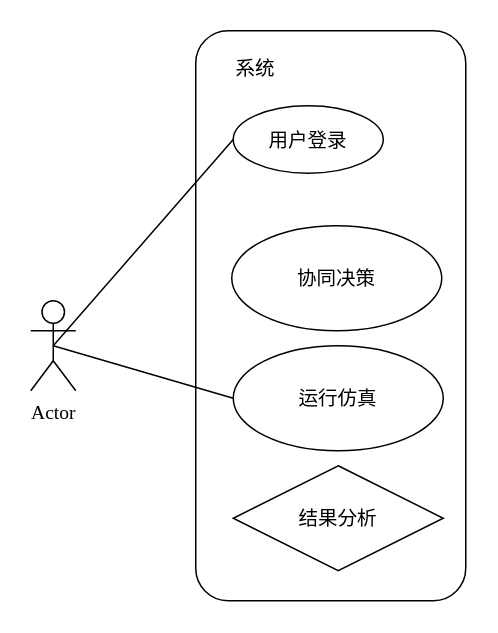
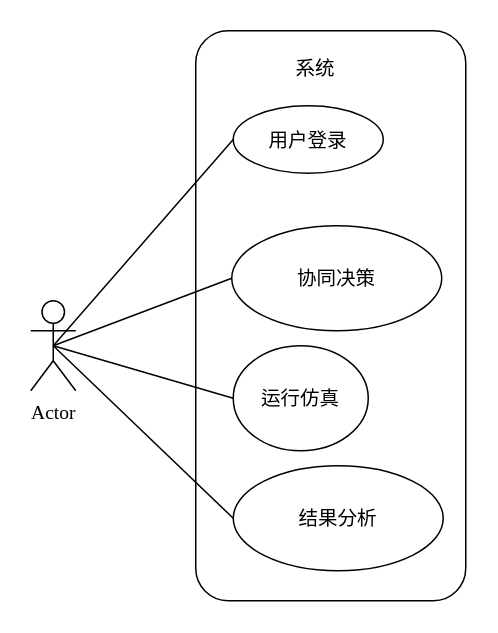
(256, 68) -> (316, 68)
none -> (152, 308)
(338, 398) -> (301, 398)
none -> (144, 433)
(338, 518) -> (338, 518)
